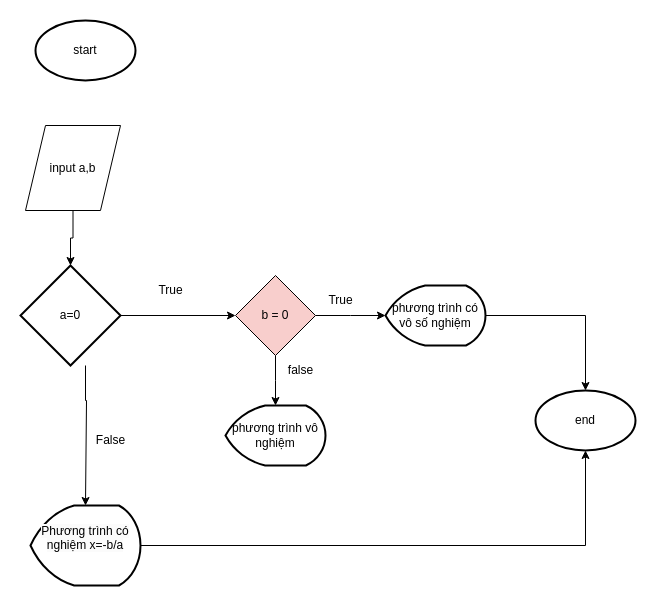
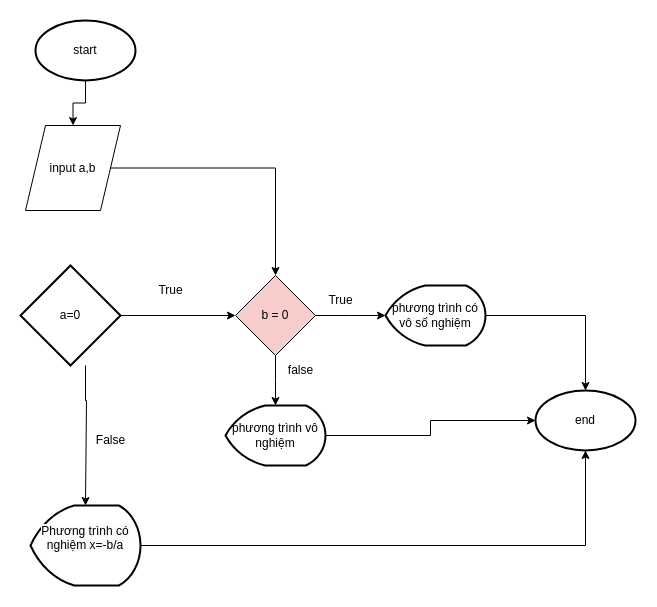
none -> (82, 103)
(73, 236) -> (244, 168)
none -> (431, 432)
